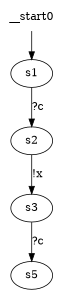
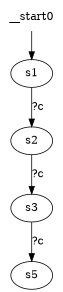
(38, 174) -> (38, 174)
